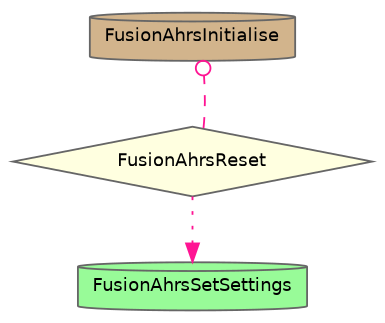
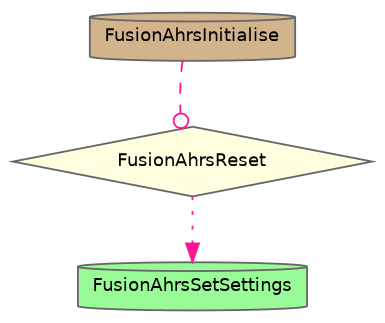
(205, 102) -> (180, 87)
